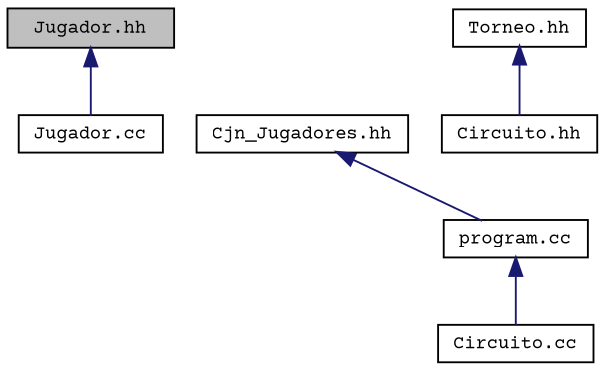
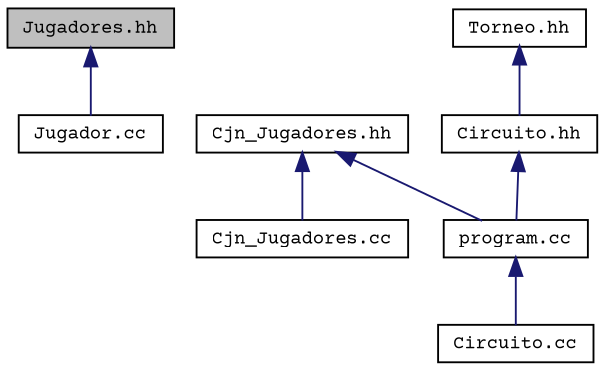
(91, 28) -> (91, 28)
none -> (517, 196)
none -> (302, 239)
